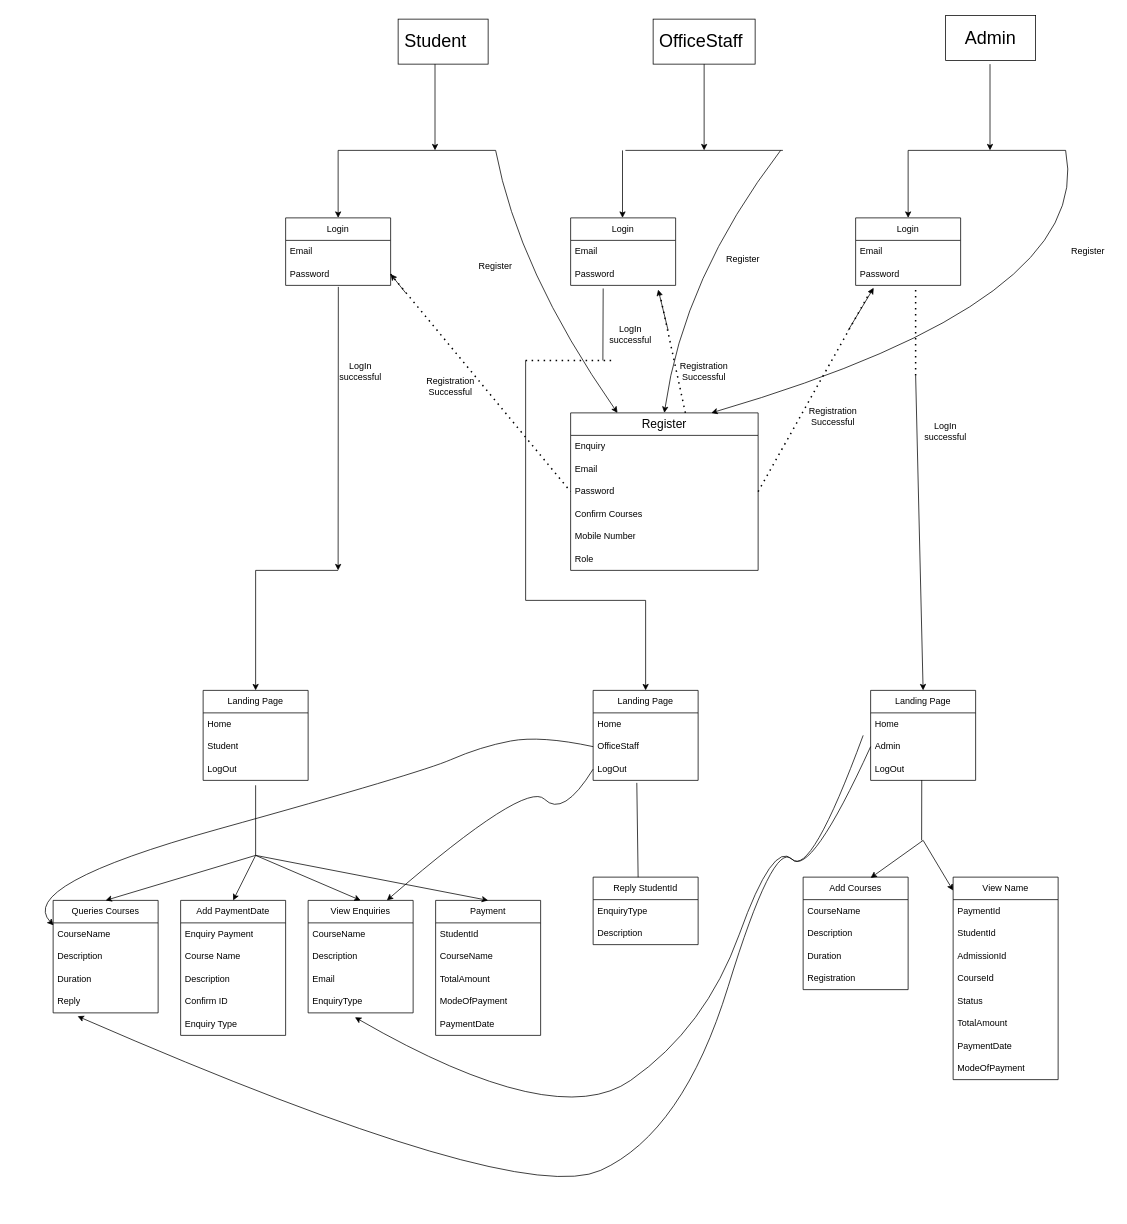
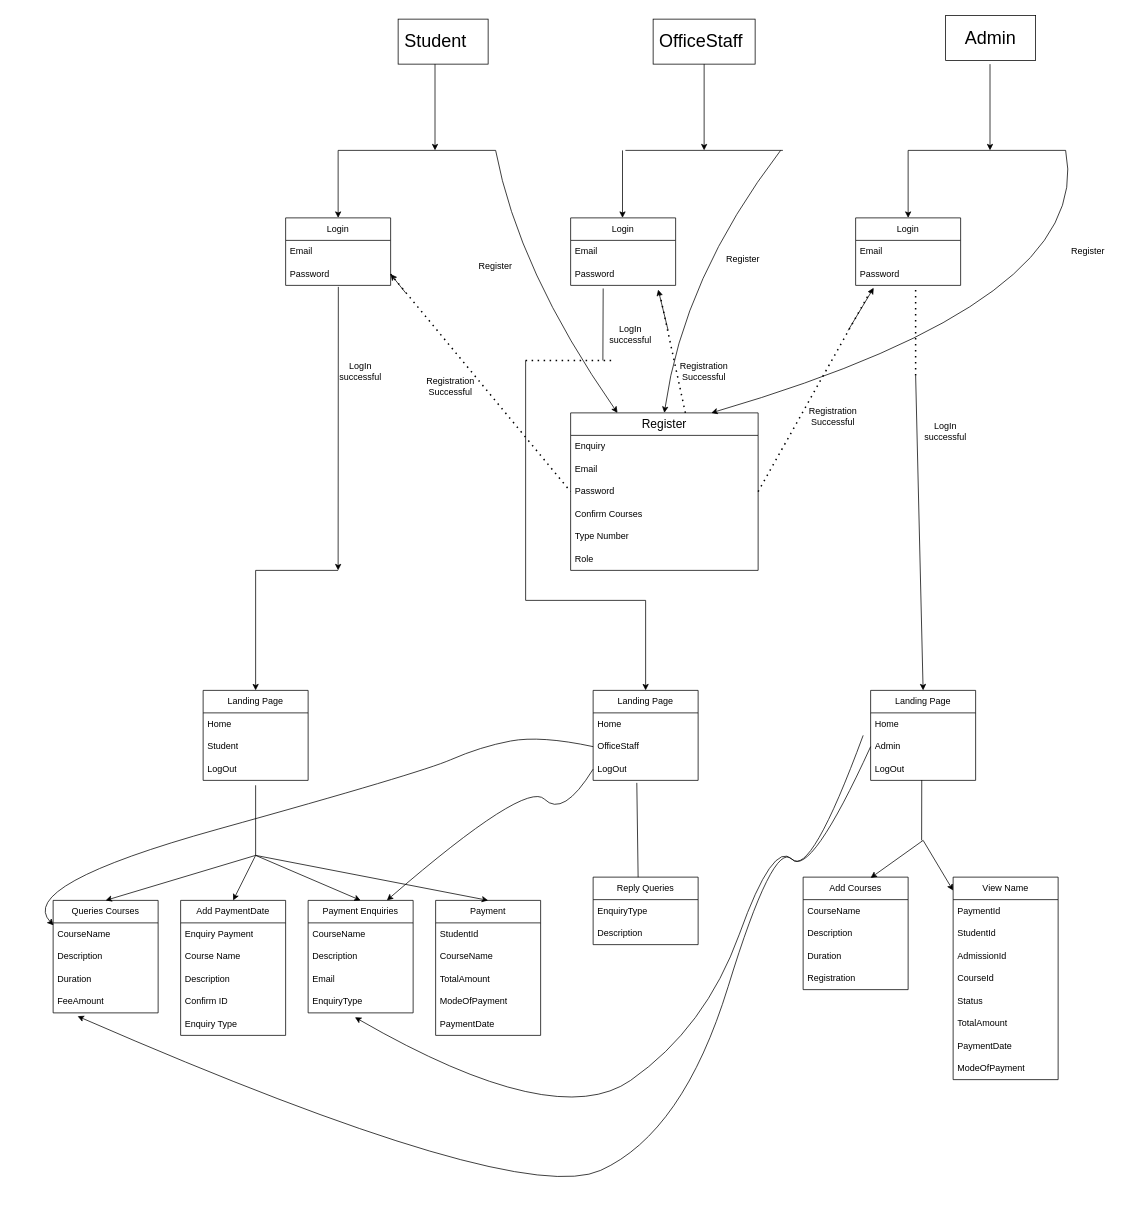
(604, 537) -> (601, 537)
(645, 888) -> (645, 888)
(360, 912) -> (360, 912)
(69, 1002) -> (80, 1002)
